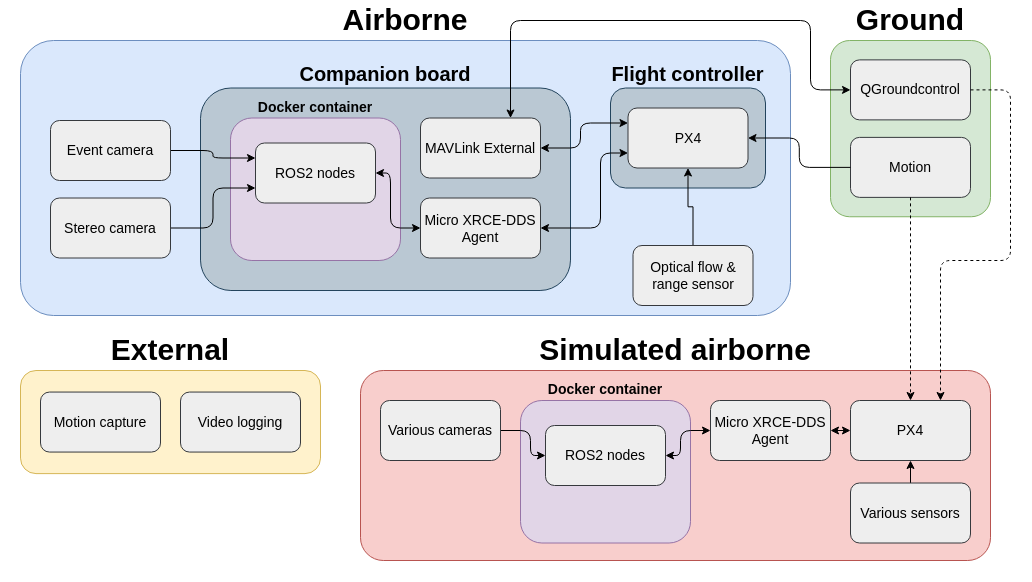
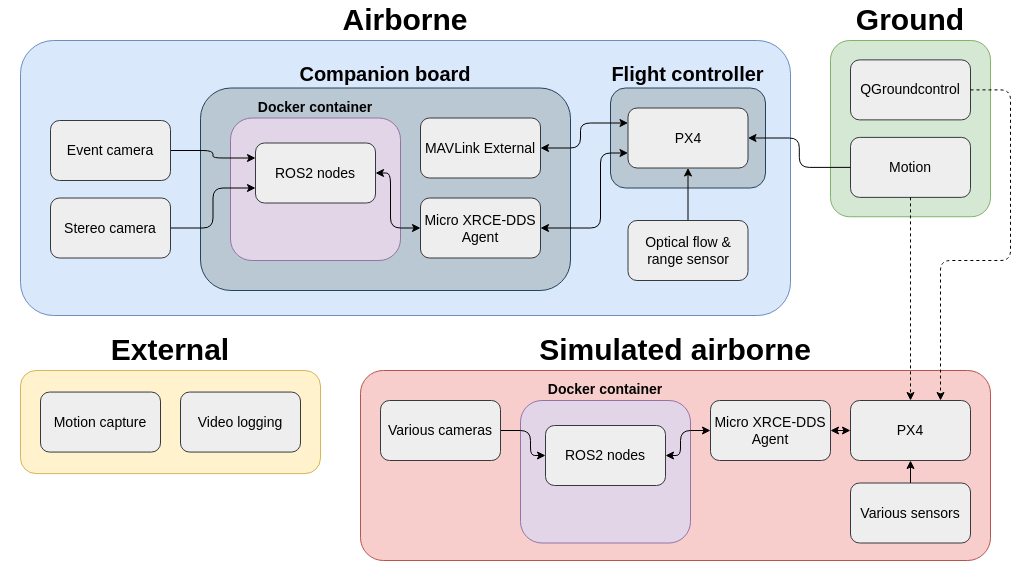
(662, 21) -> none
(693, 276) -> (688, 251)
